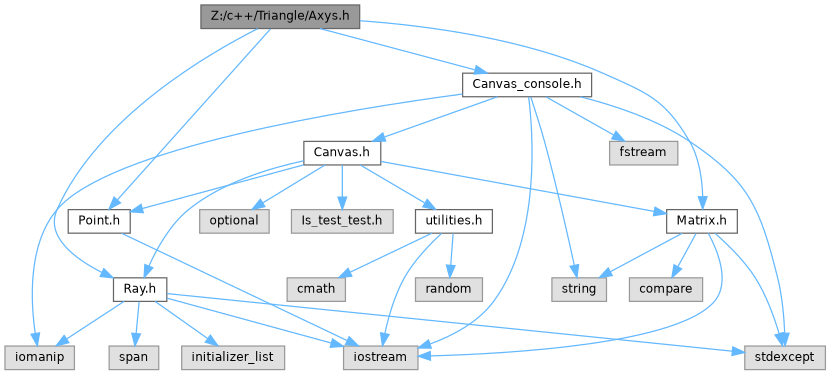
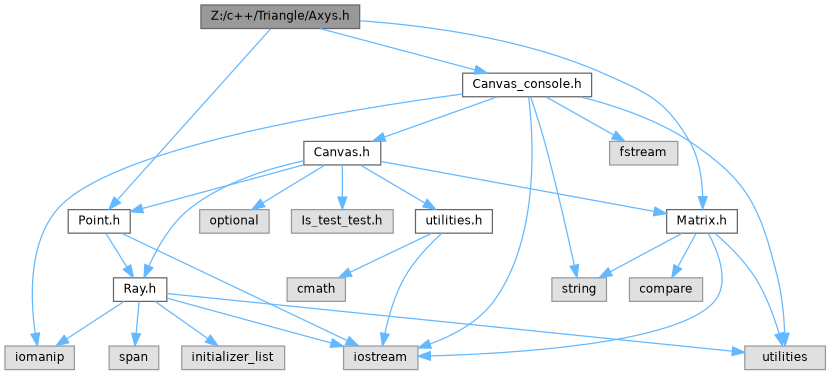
(112, 133) -> (116, 250)
(449, 290) -> none
(785, 358) -> (785, 358)
